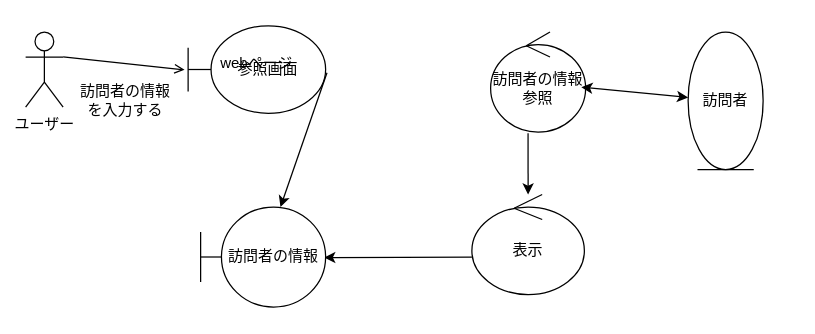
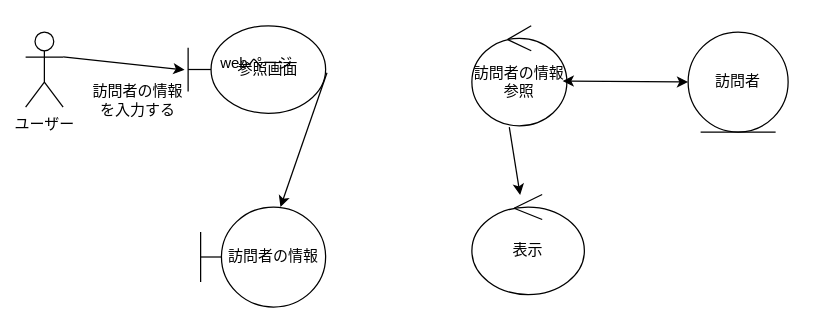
(177, 69) -> (175, 69)
(538, 82) -> (519, 76)
(126, 101) -> (138, 101)
(726, 101) -> (738, 82)
(402, 257) -> none
